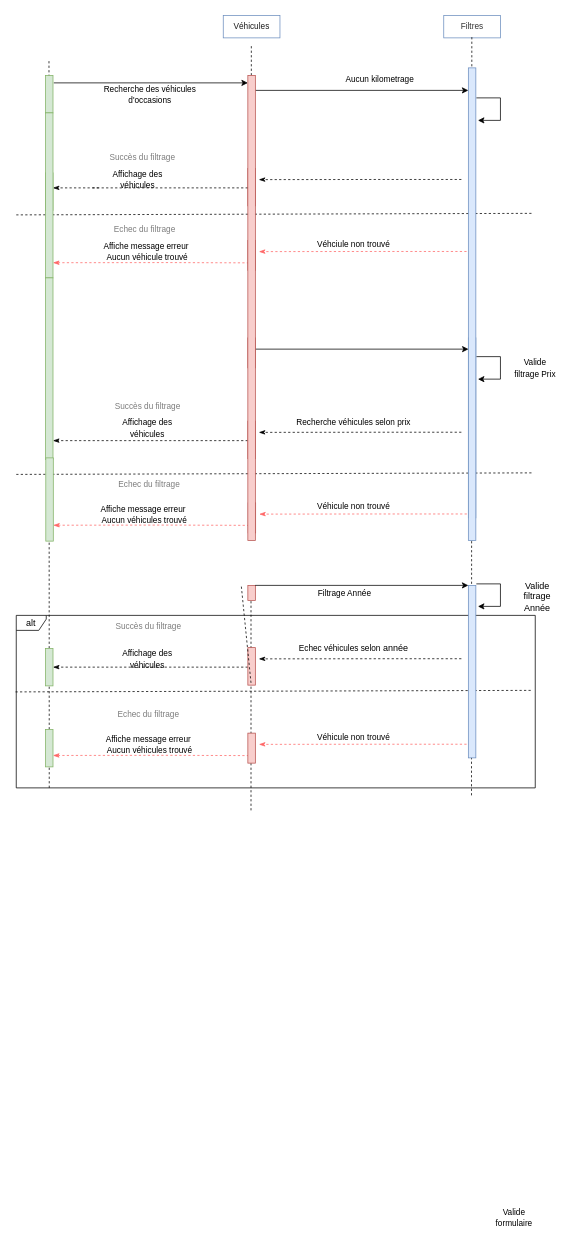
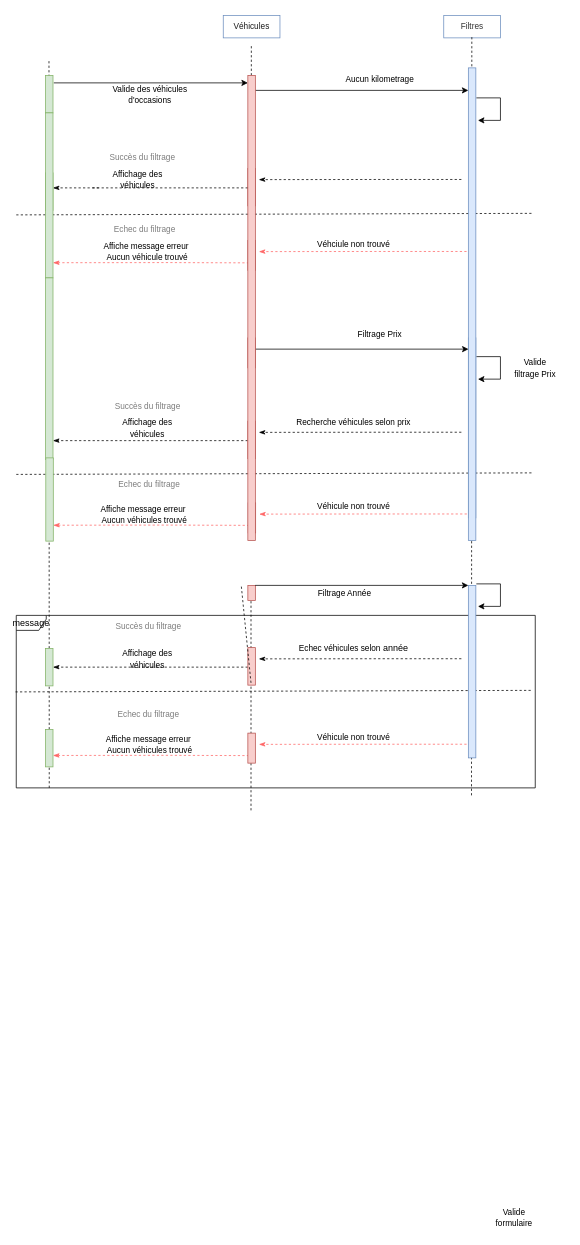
(150, 94) -> (150, 94)
none -> (380, 334)
(537, 597) -> none
(31, 623) -> (31, 623)
